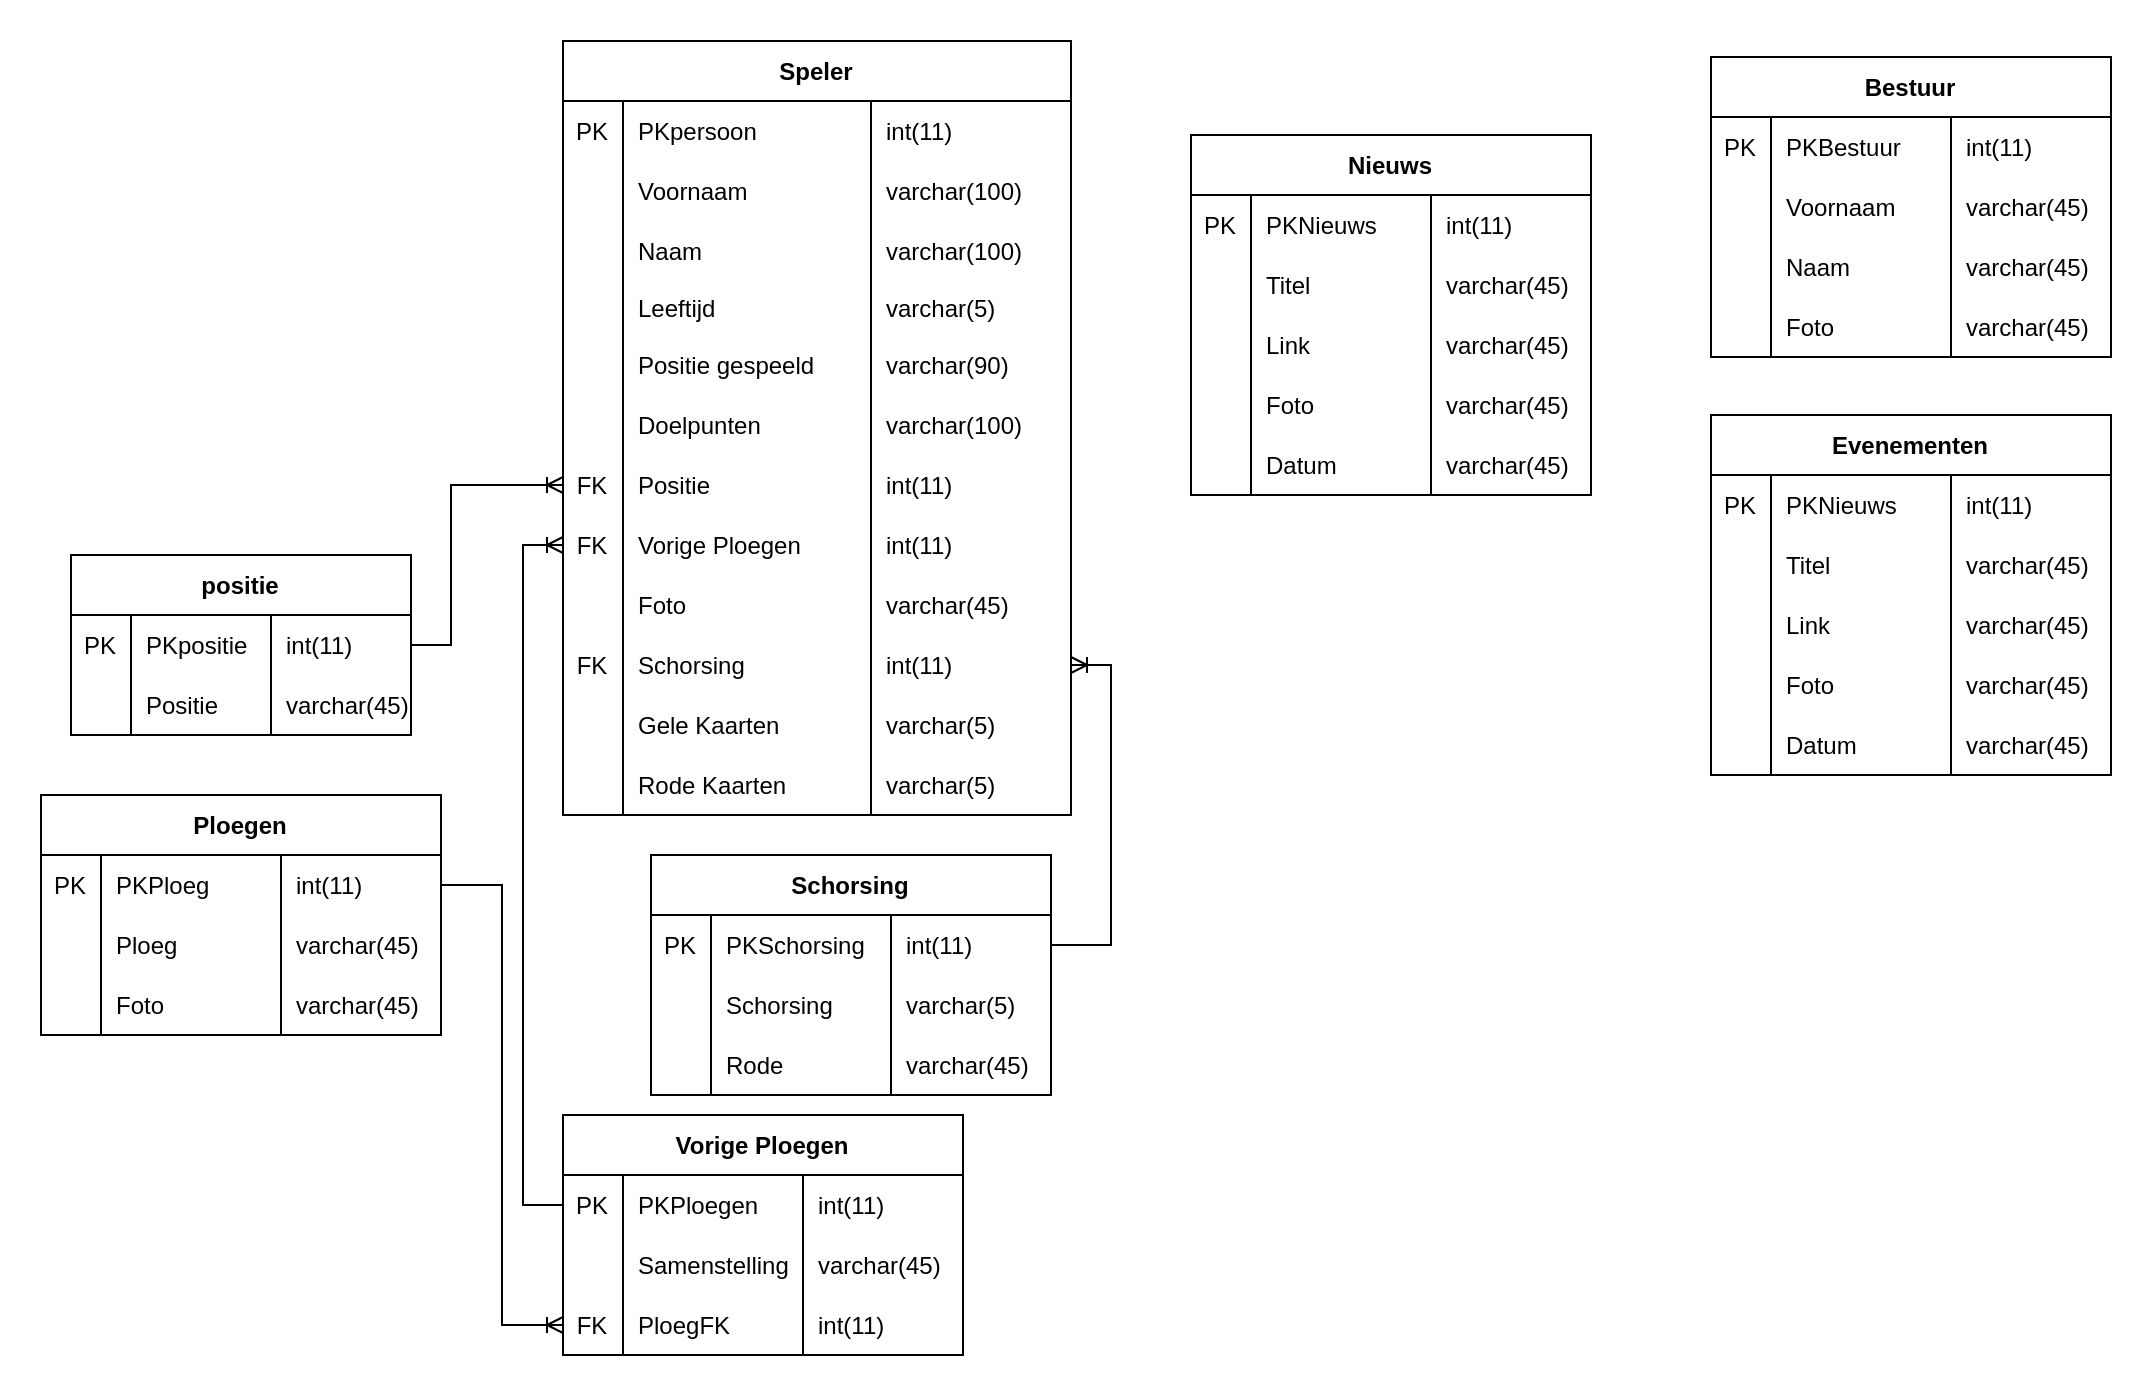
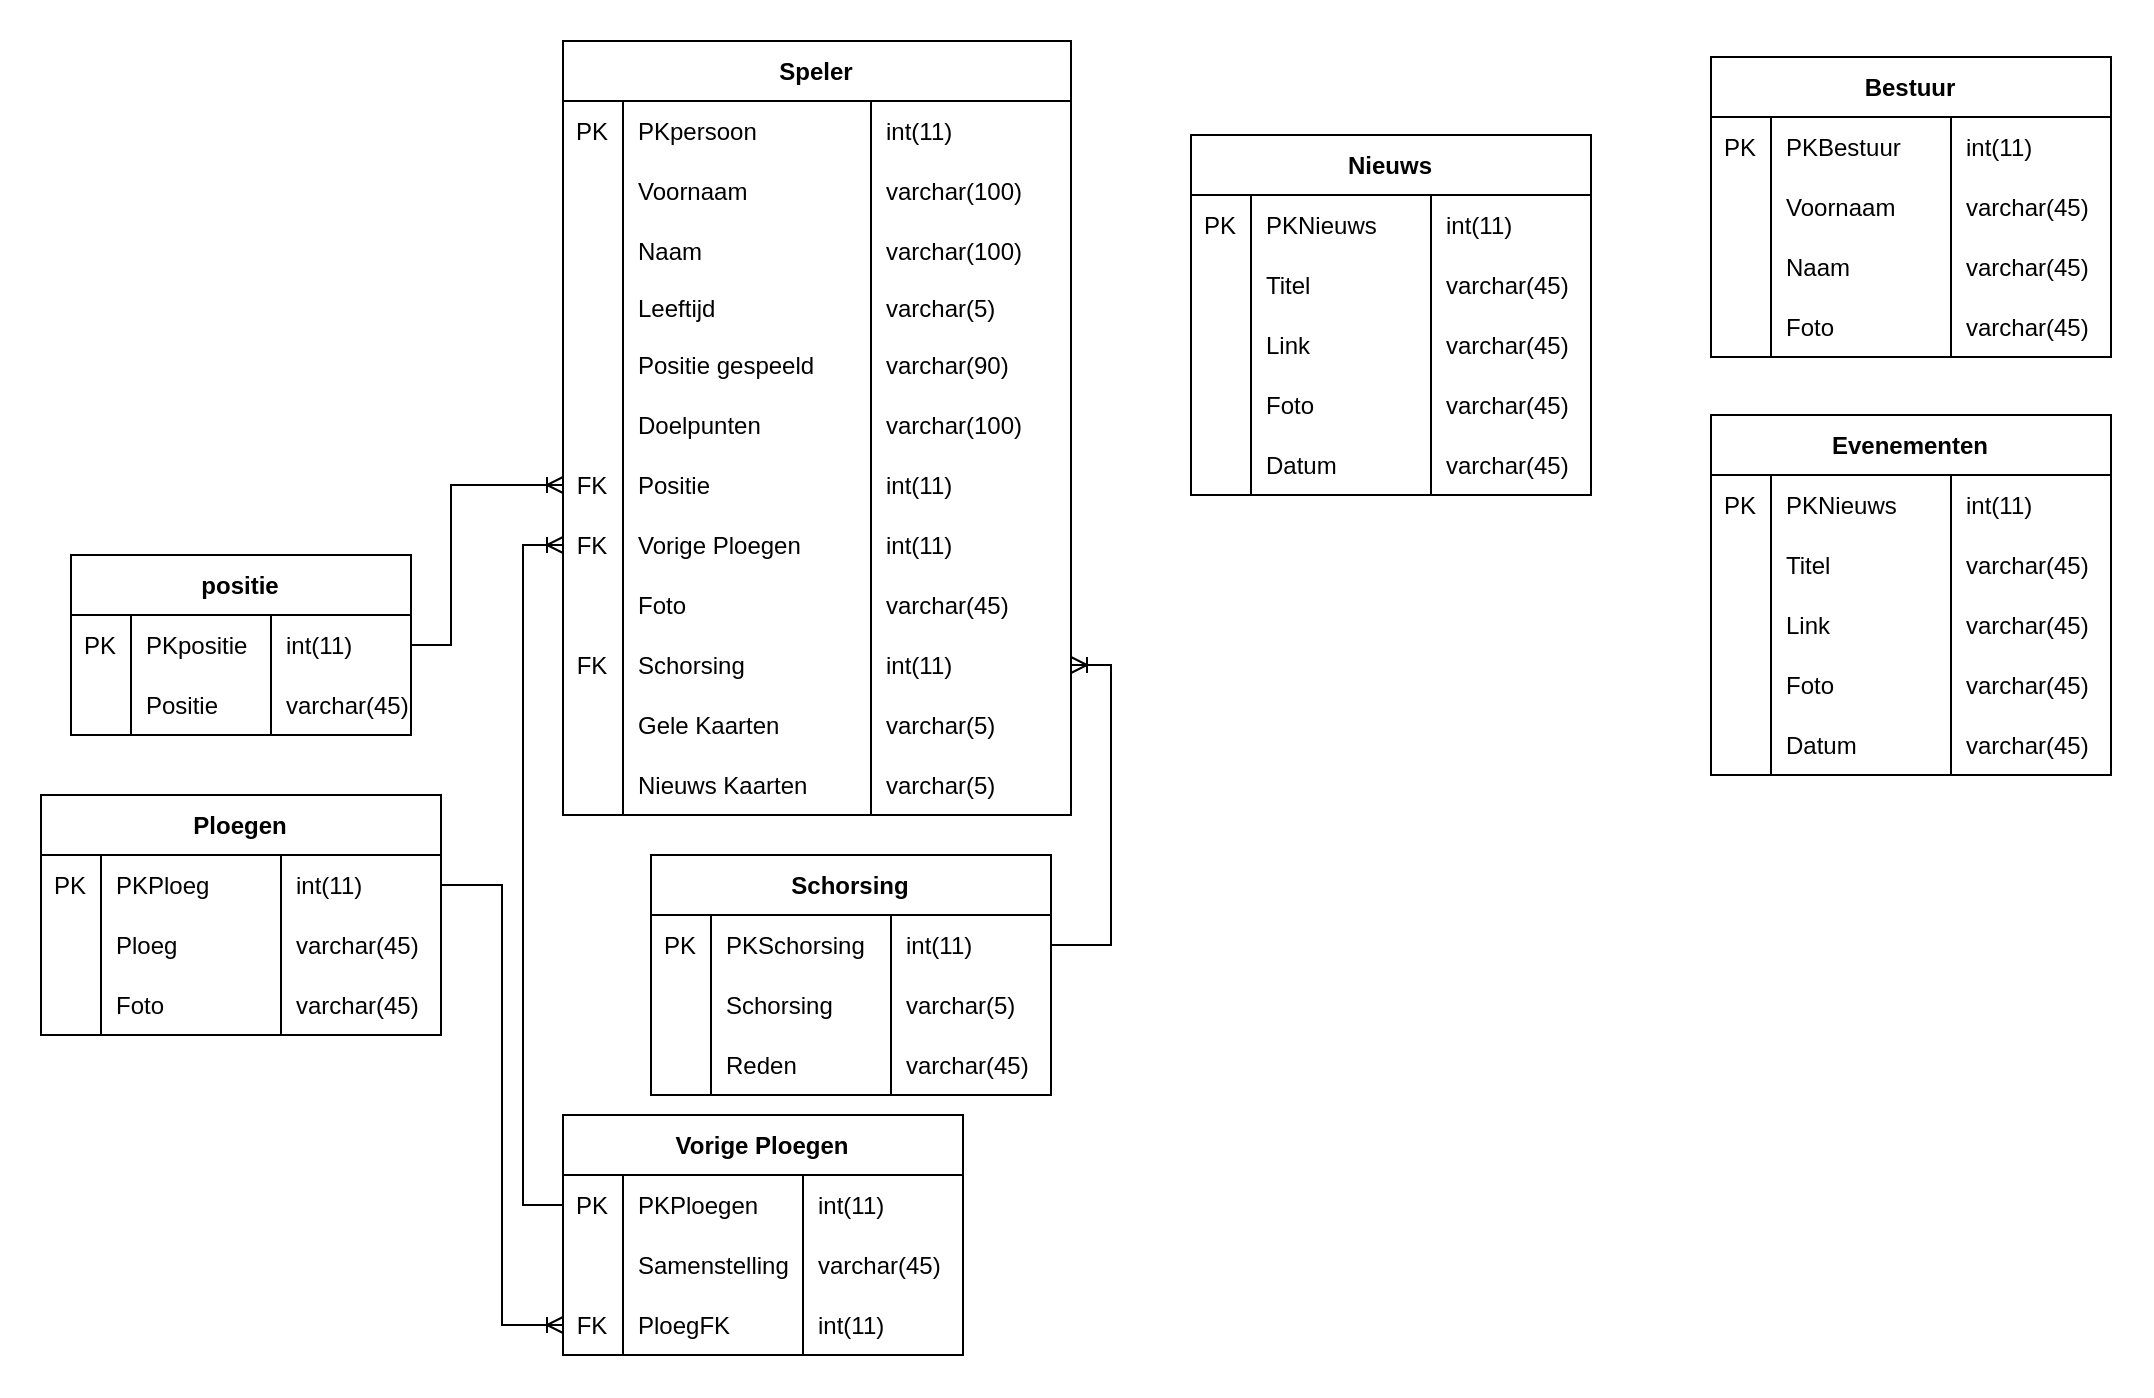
(716, 786) -> (726, 786)
(753, 1066) -> (760, 1066)
